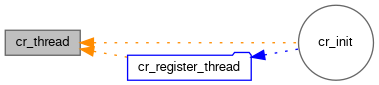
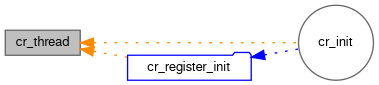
(189, 68) -> (189, 68)
